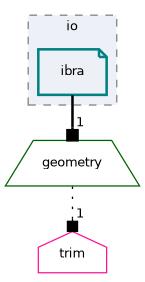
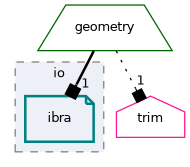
(72, 113) -> (84, 70)
